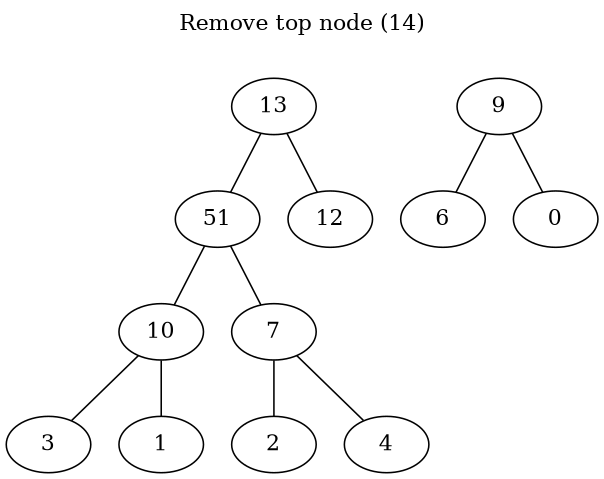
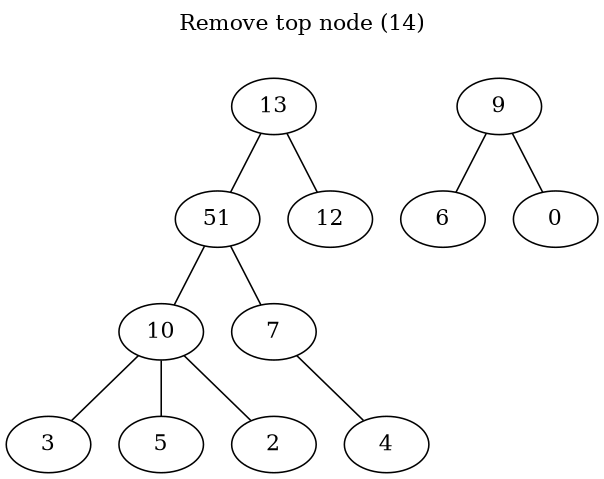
(274, 388) -> (217, 388)
(161, 445) -> (161, 445)
